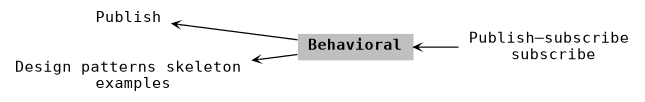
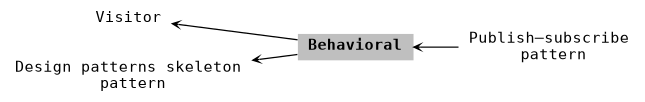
(129, 18) -> (129, 18)
(549, 47) -> (549, 47)
(129, 76) -> (129, 76)
